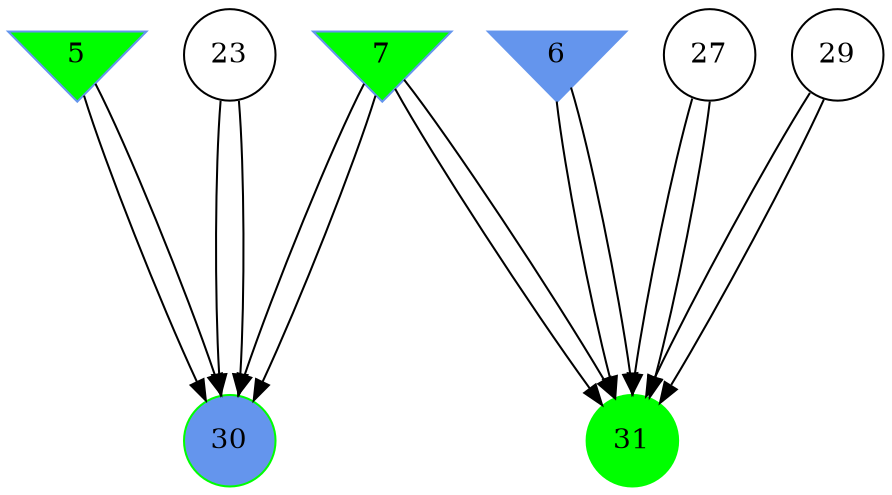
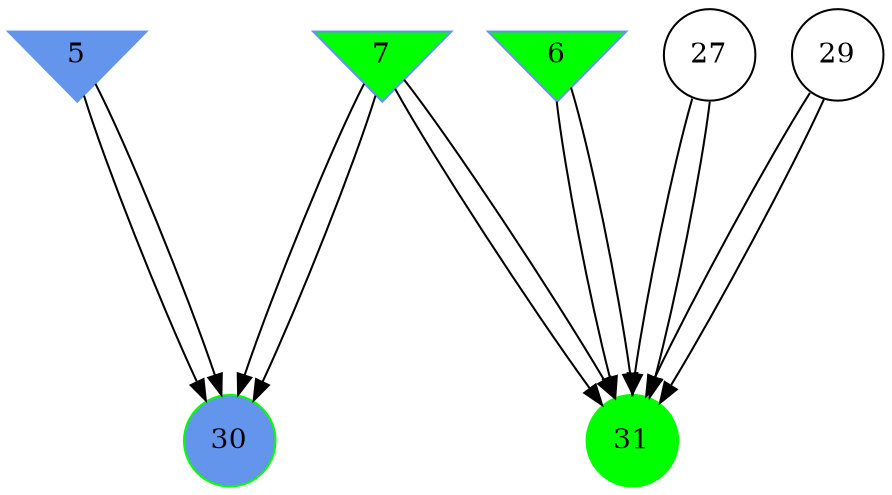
(77, 55) -> (77, 55)
(230, 55) -> none
(557, 55) -> (557, 55)
